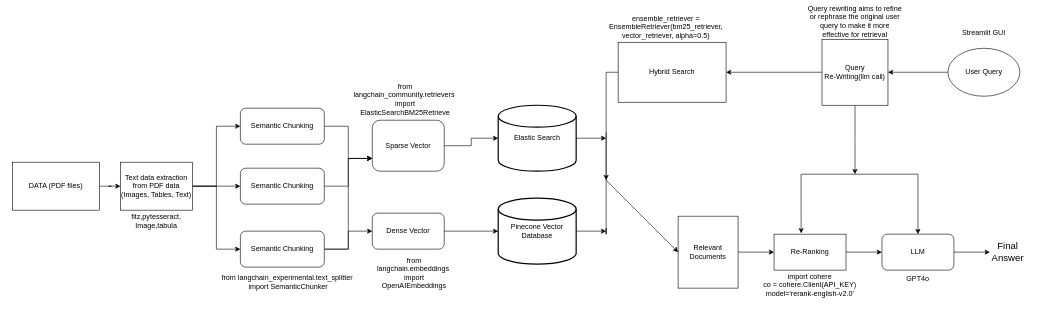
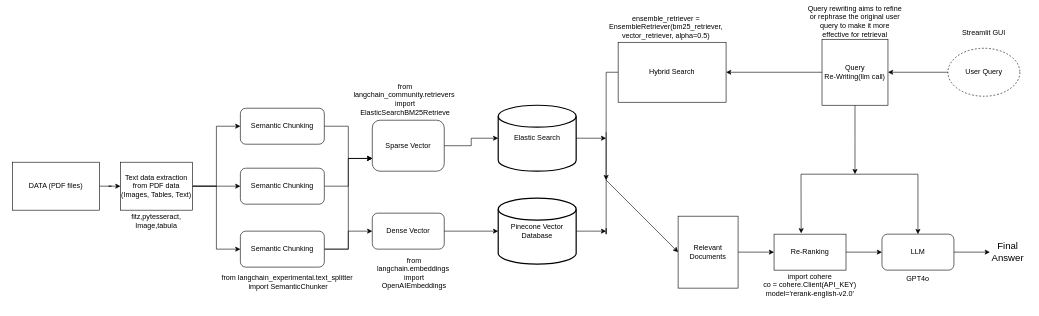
(984, 72) -> (984, 72)
